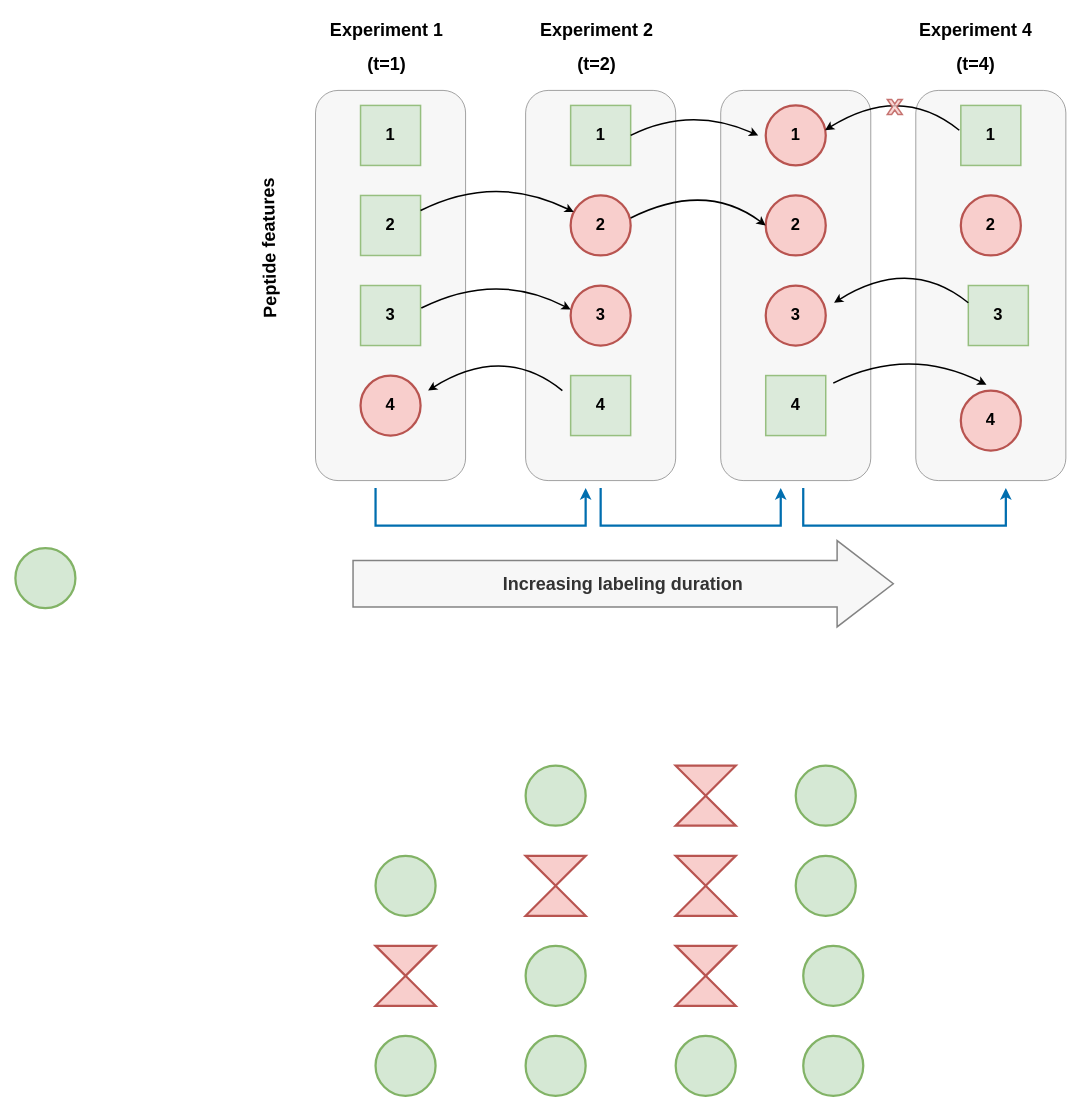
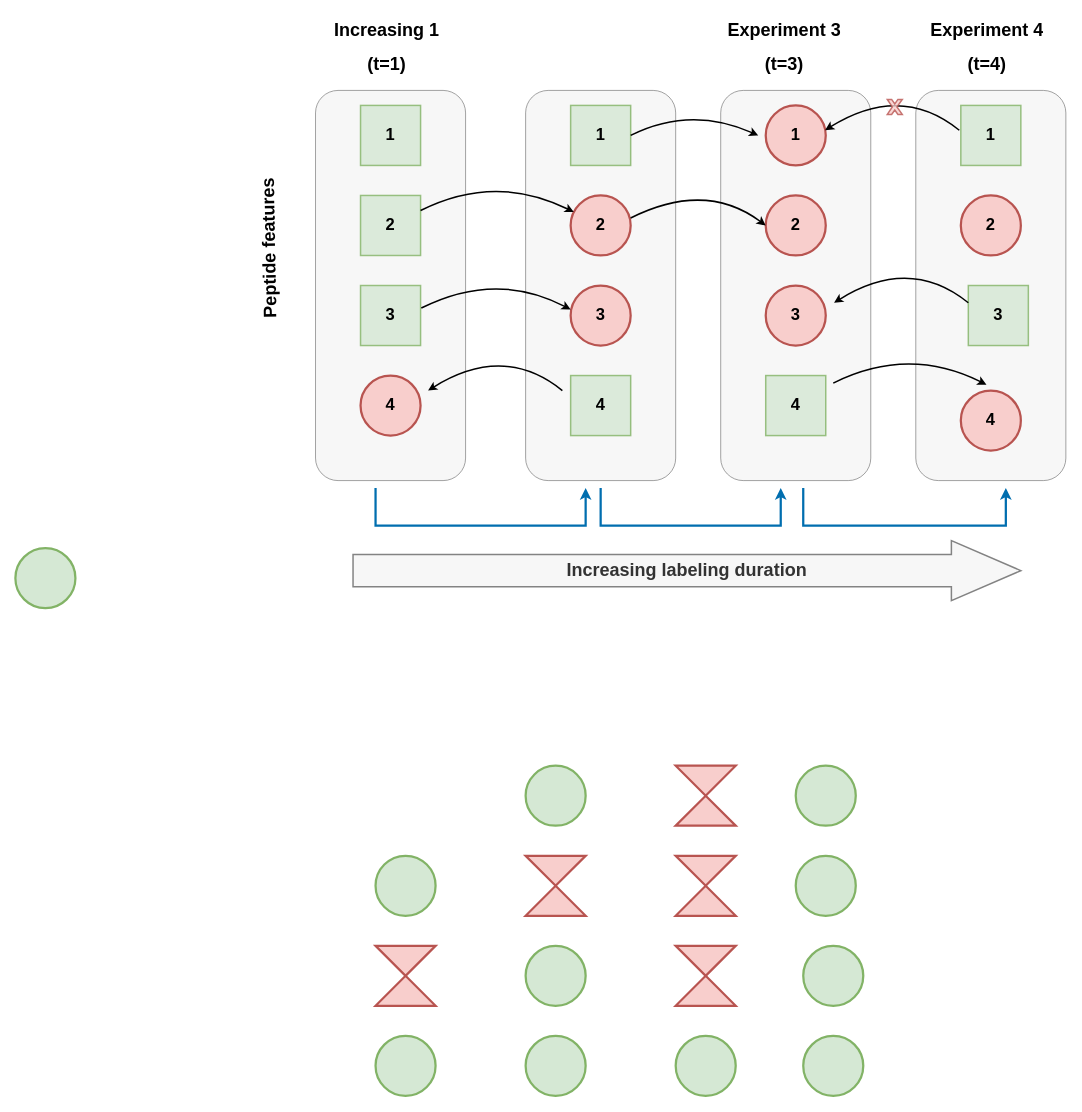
(387, 19) -> (387, 19)
(597, 45) -> none
none -> (784, 45)
(975, 45) -> (987, 45)
(623, 584) -> (687, 570)
